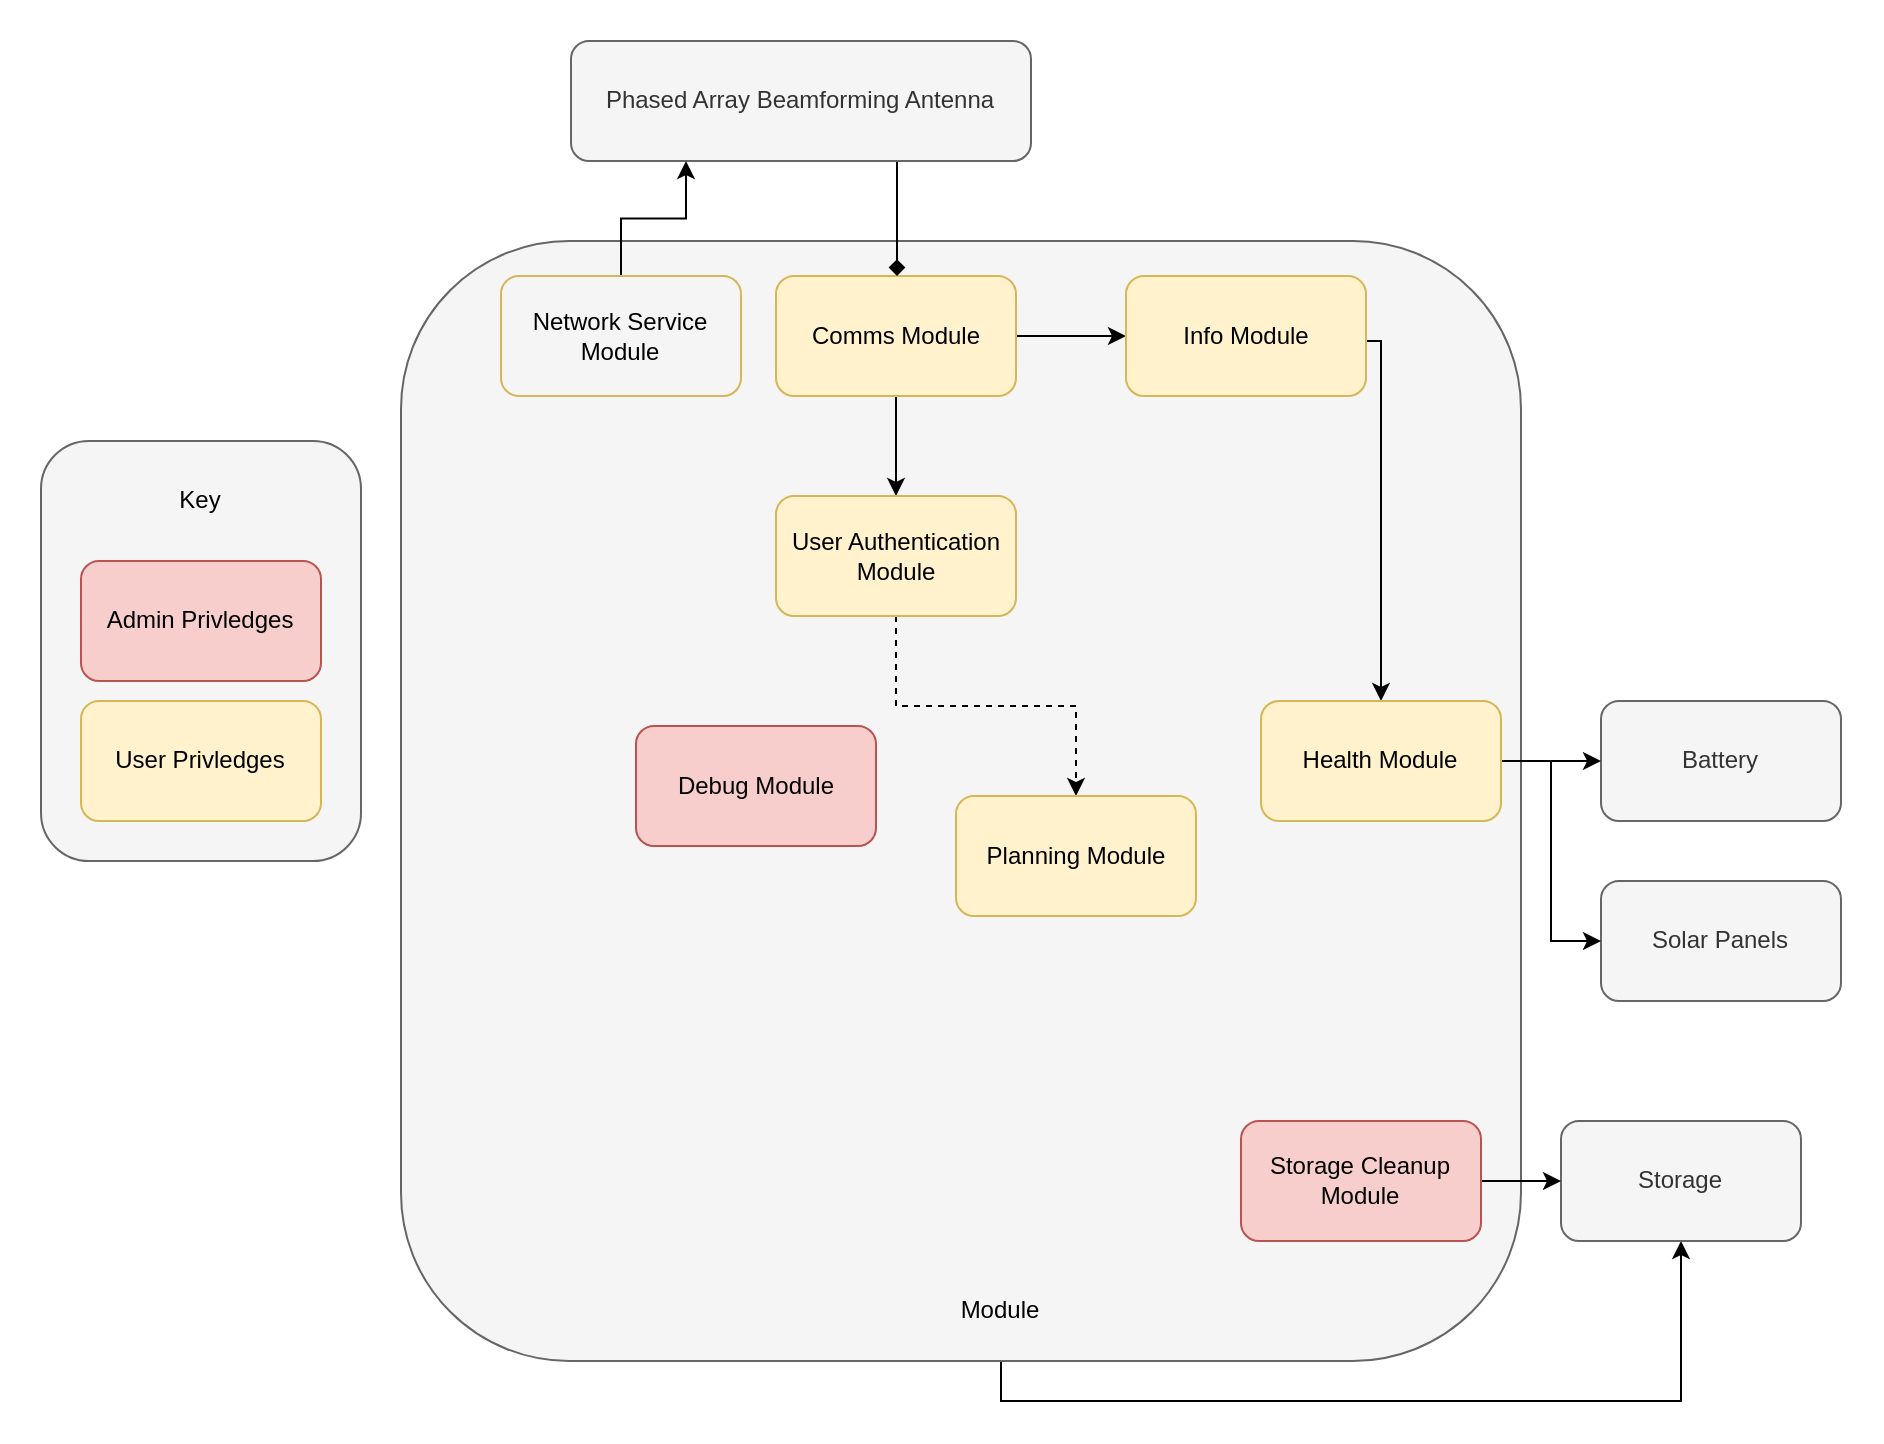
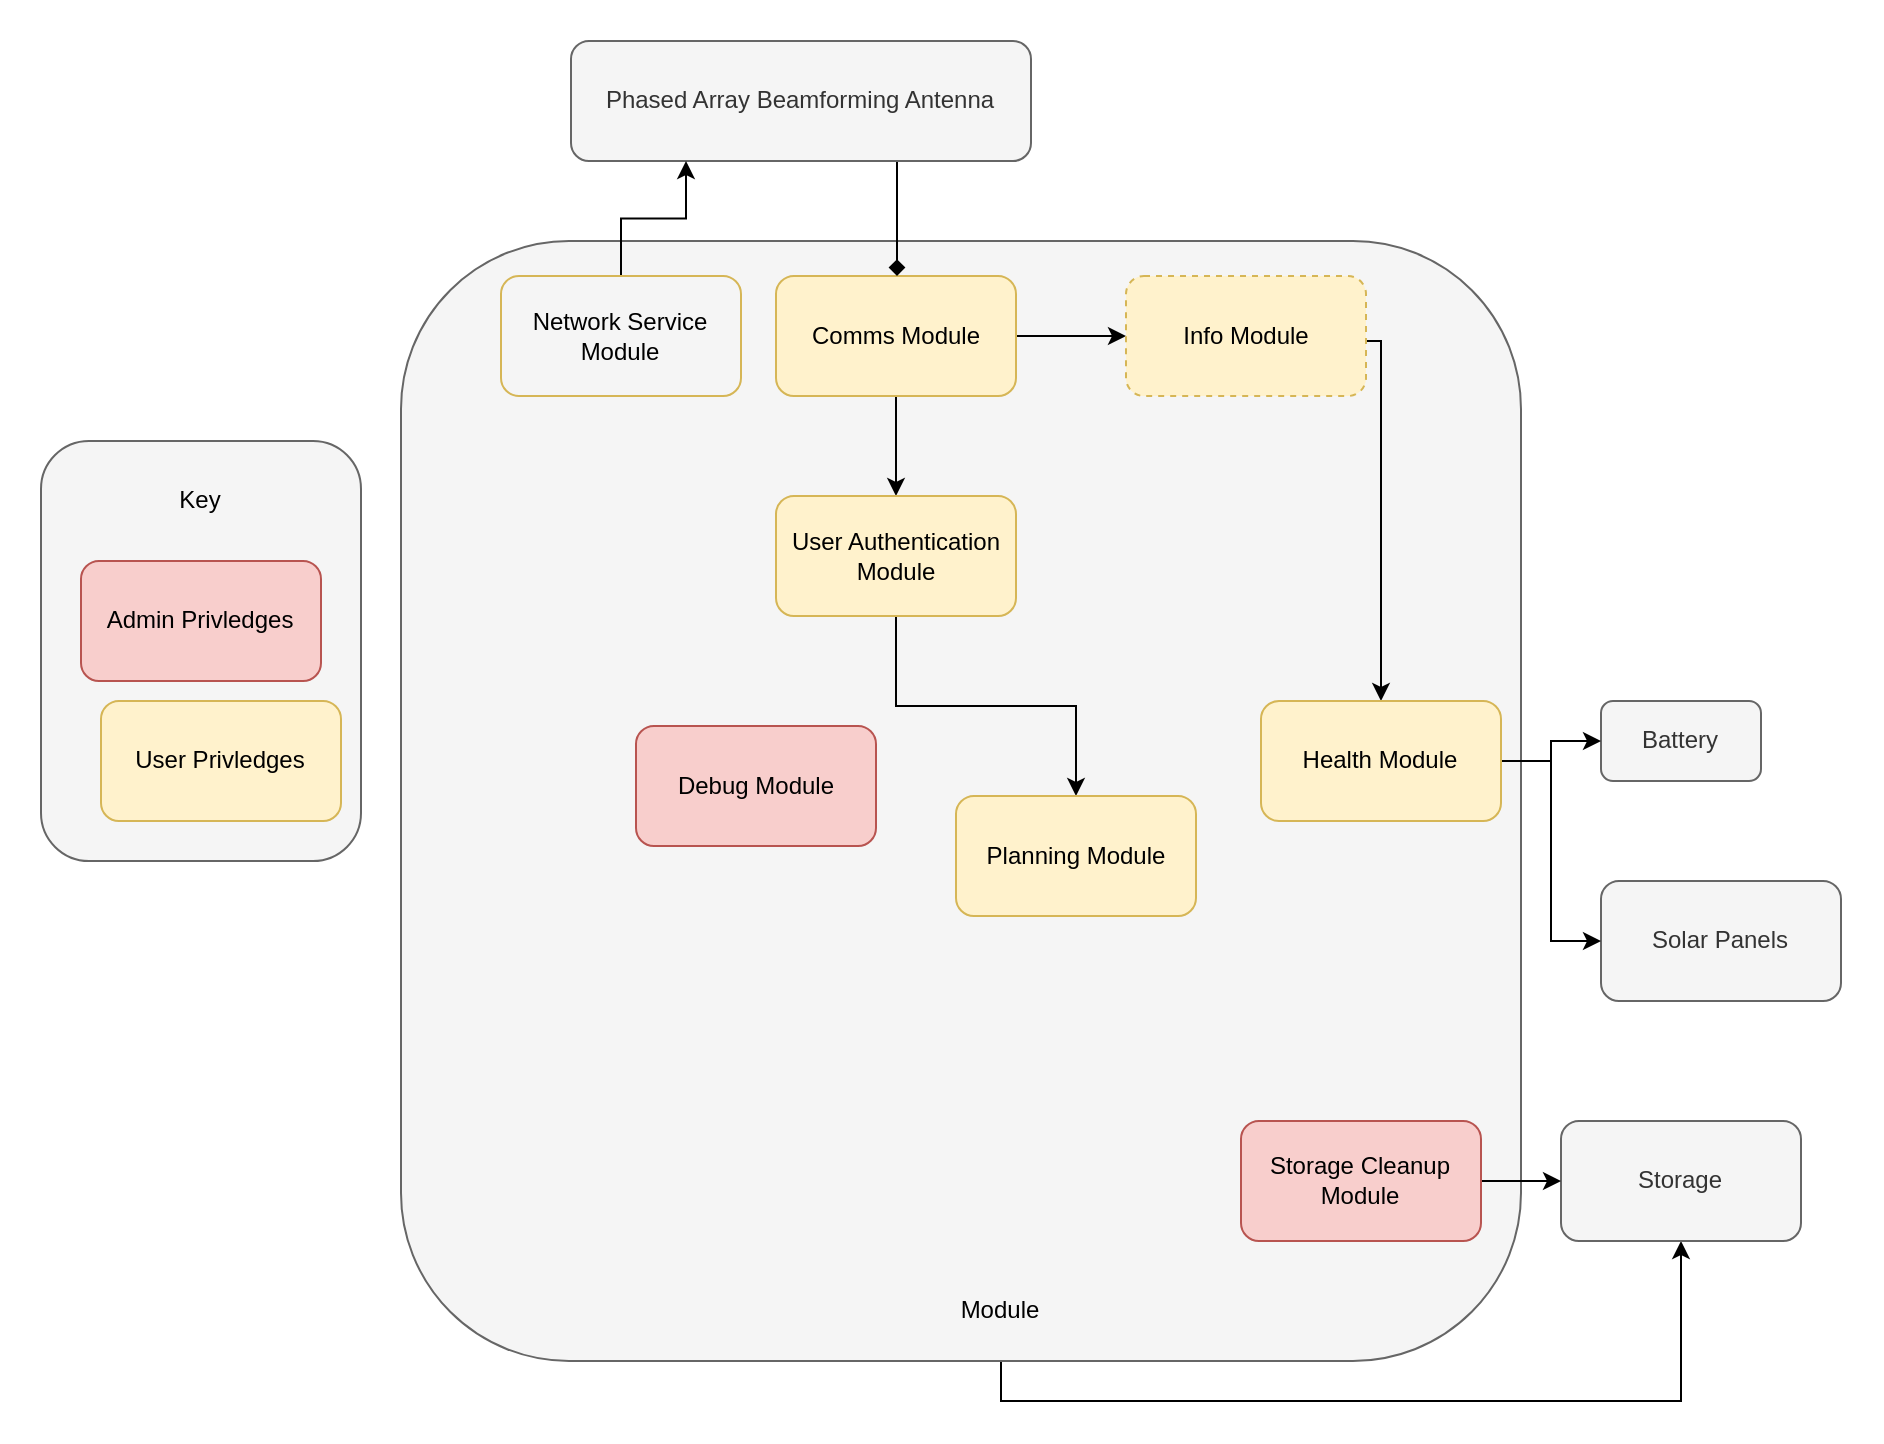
(1246, 336) -> (1246, 336)
(981, 706) -> (981, 706)
(201, 761) -> (221, 761)
(1721, 761) -> (1681, 741)
